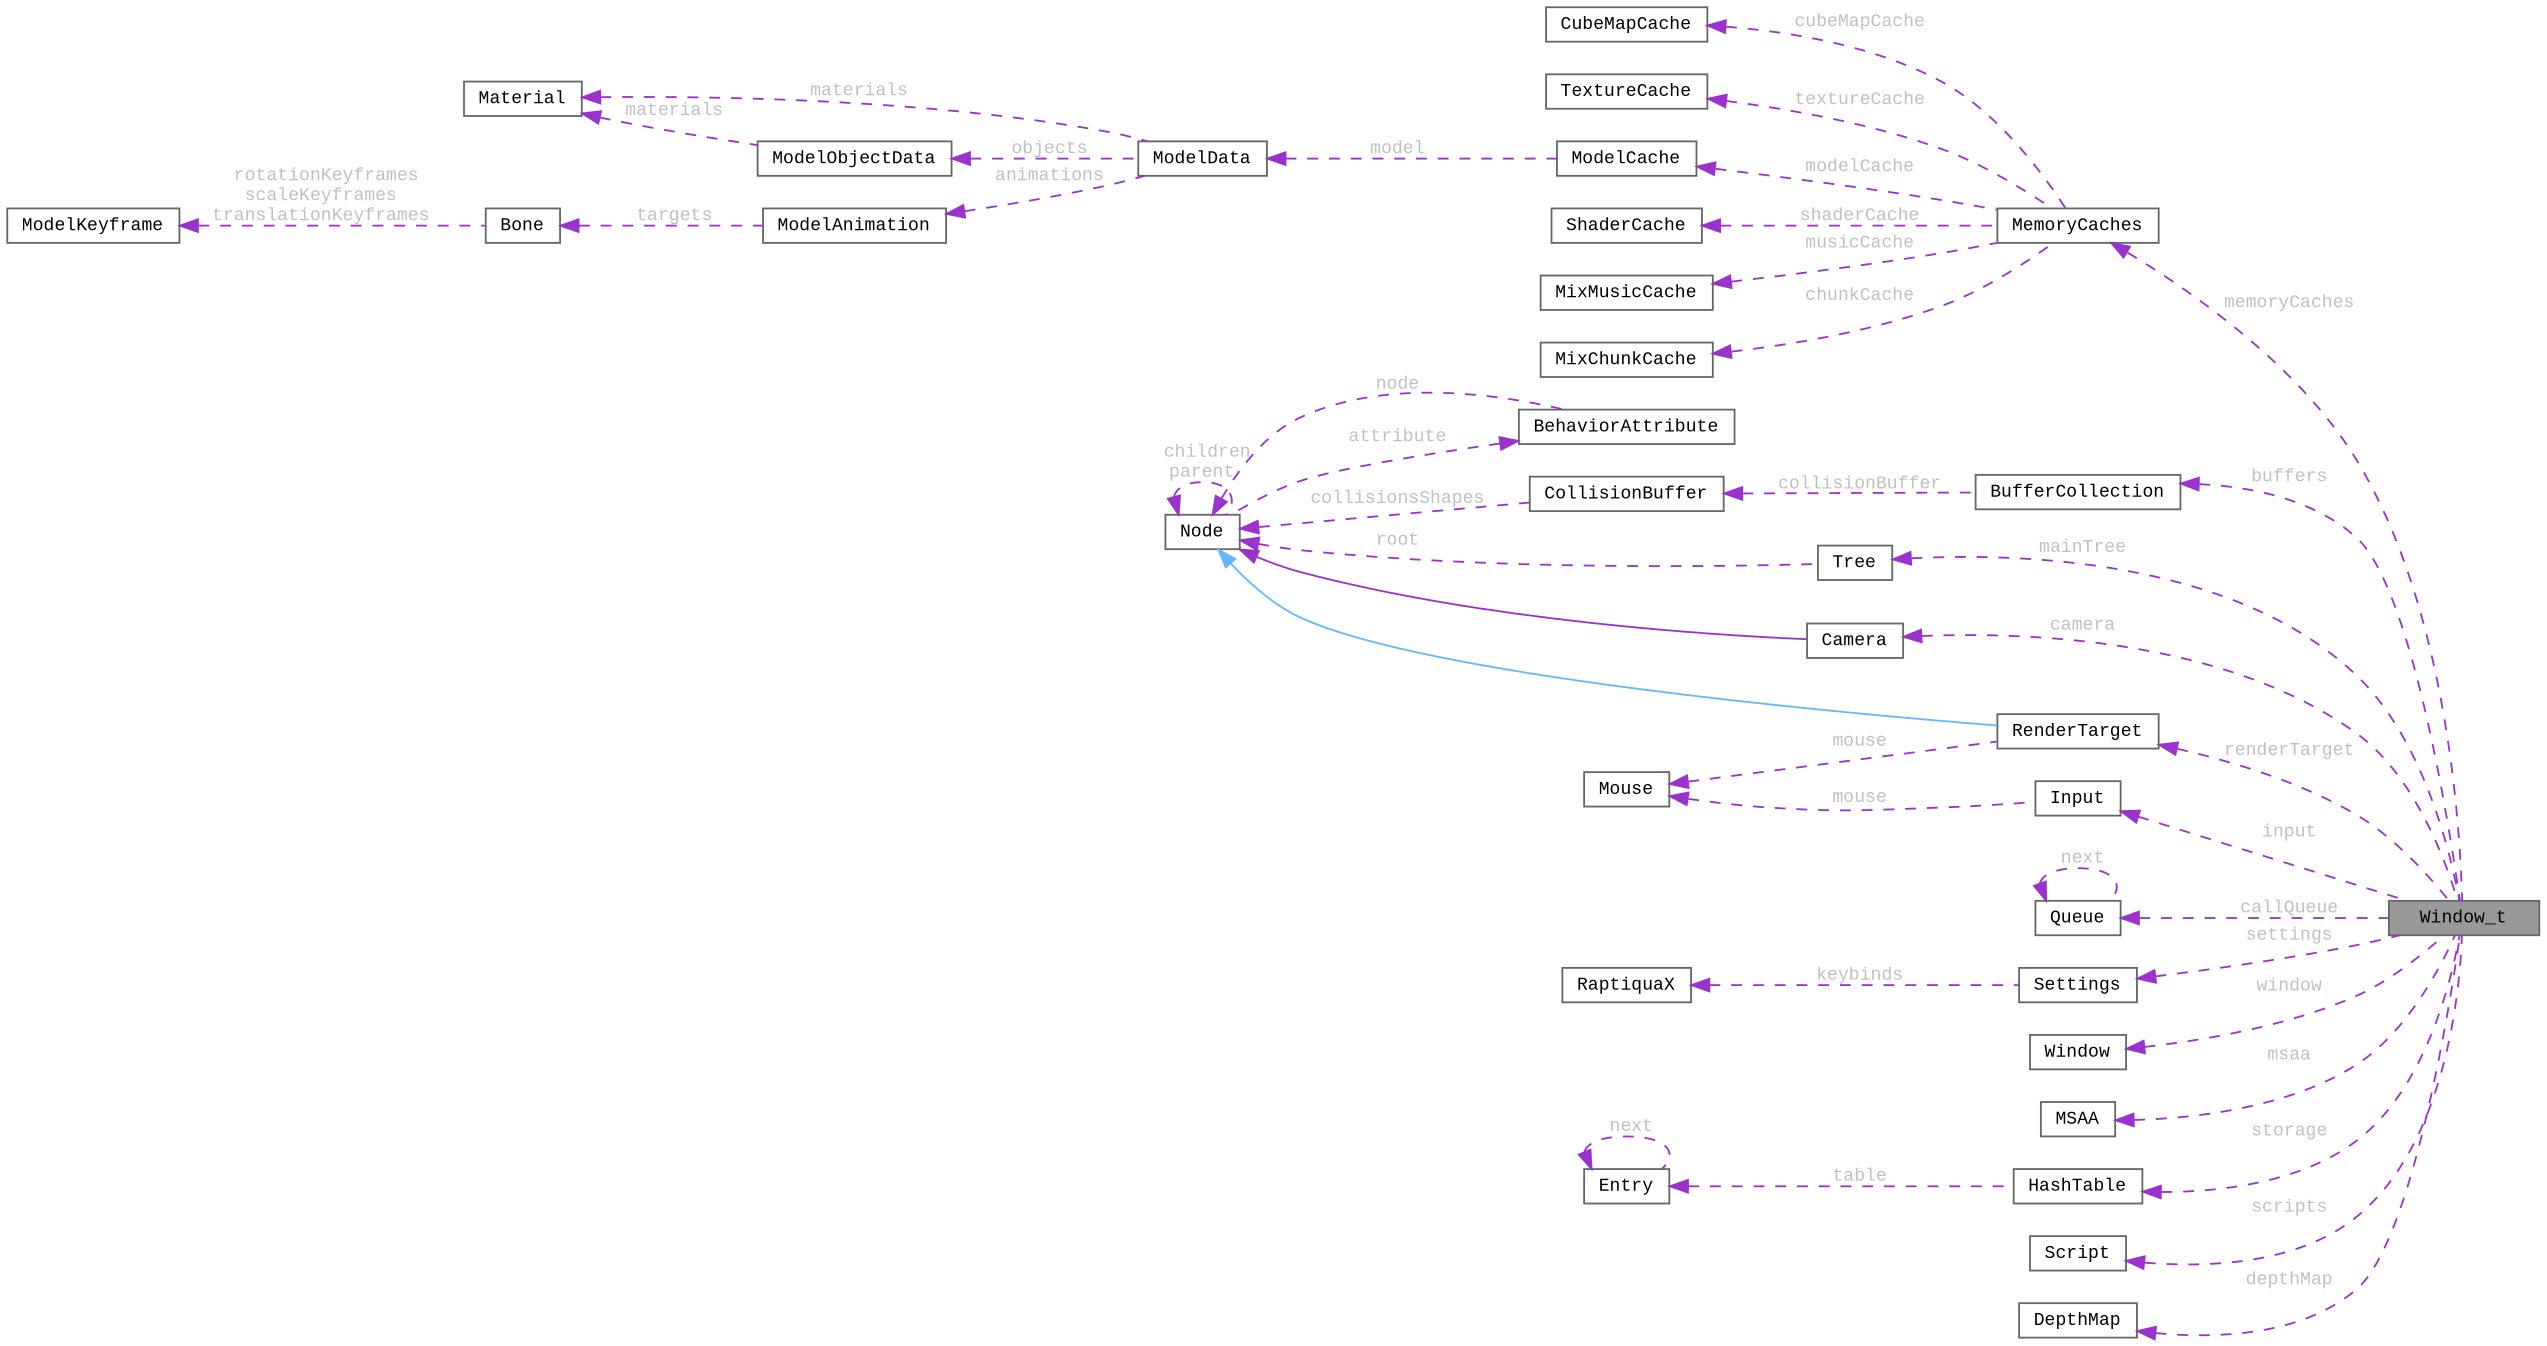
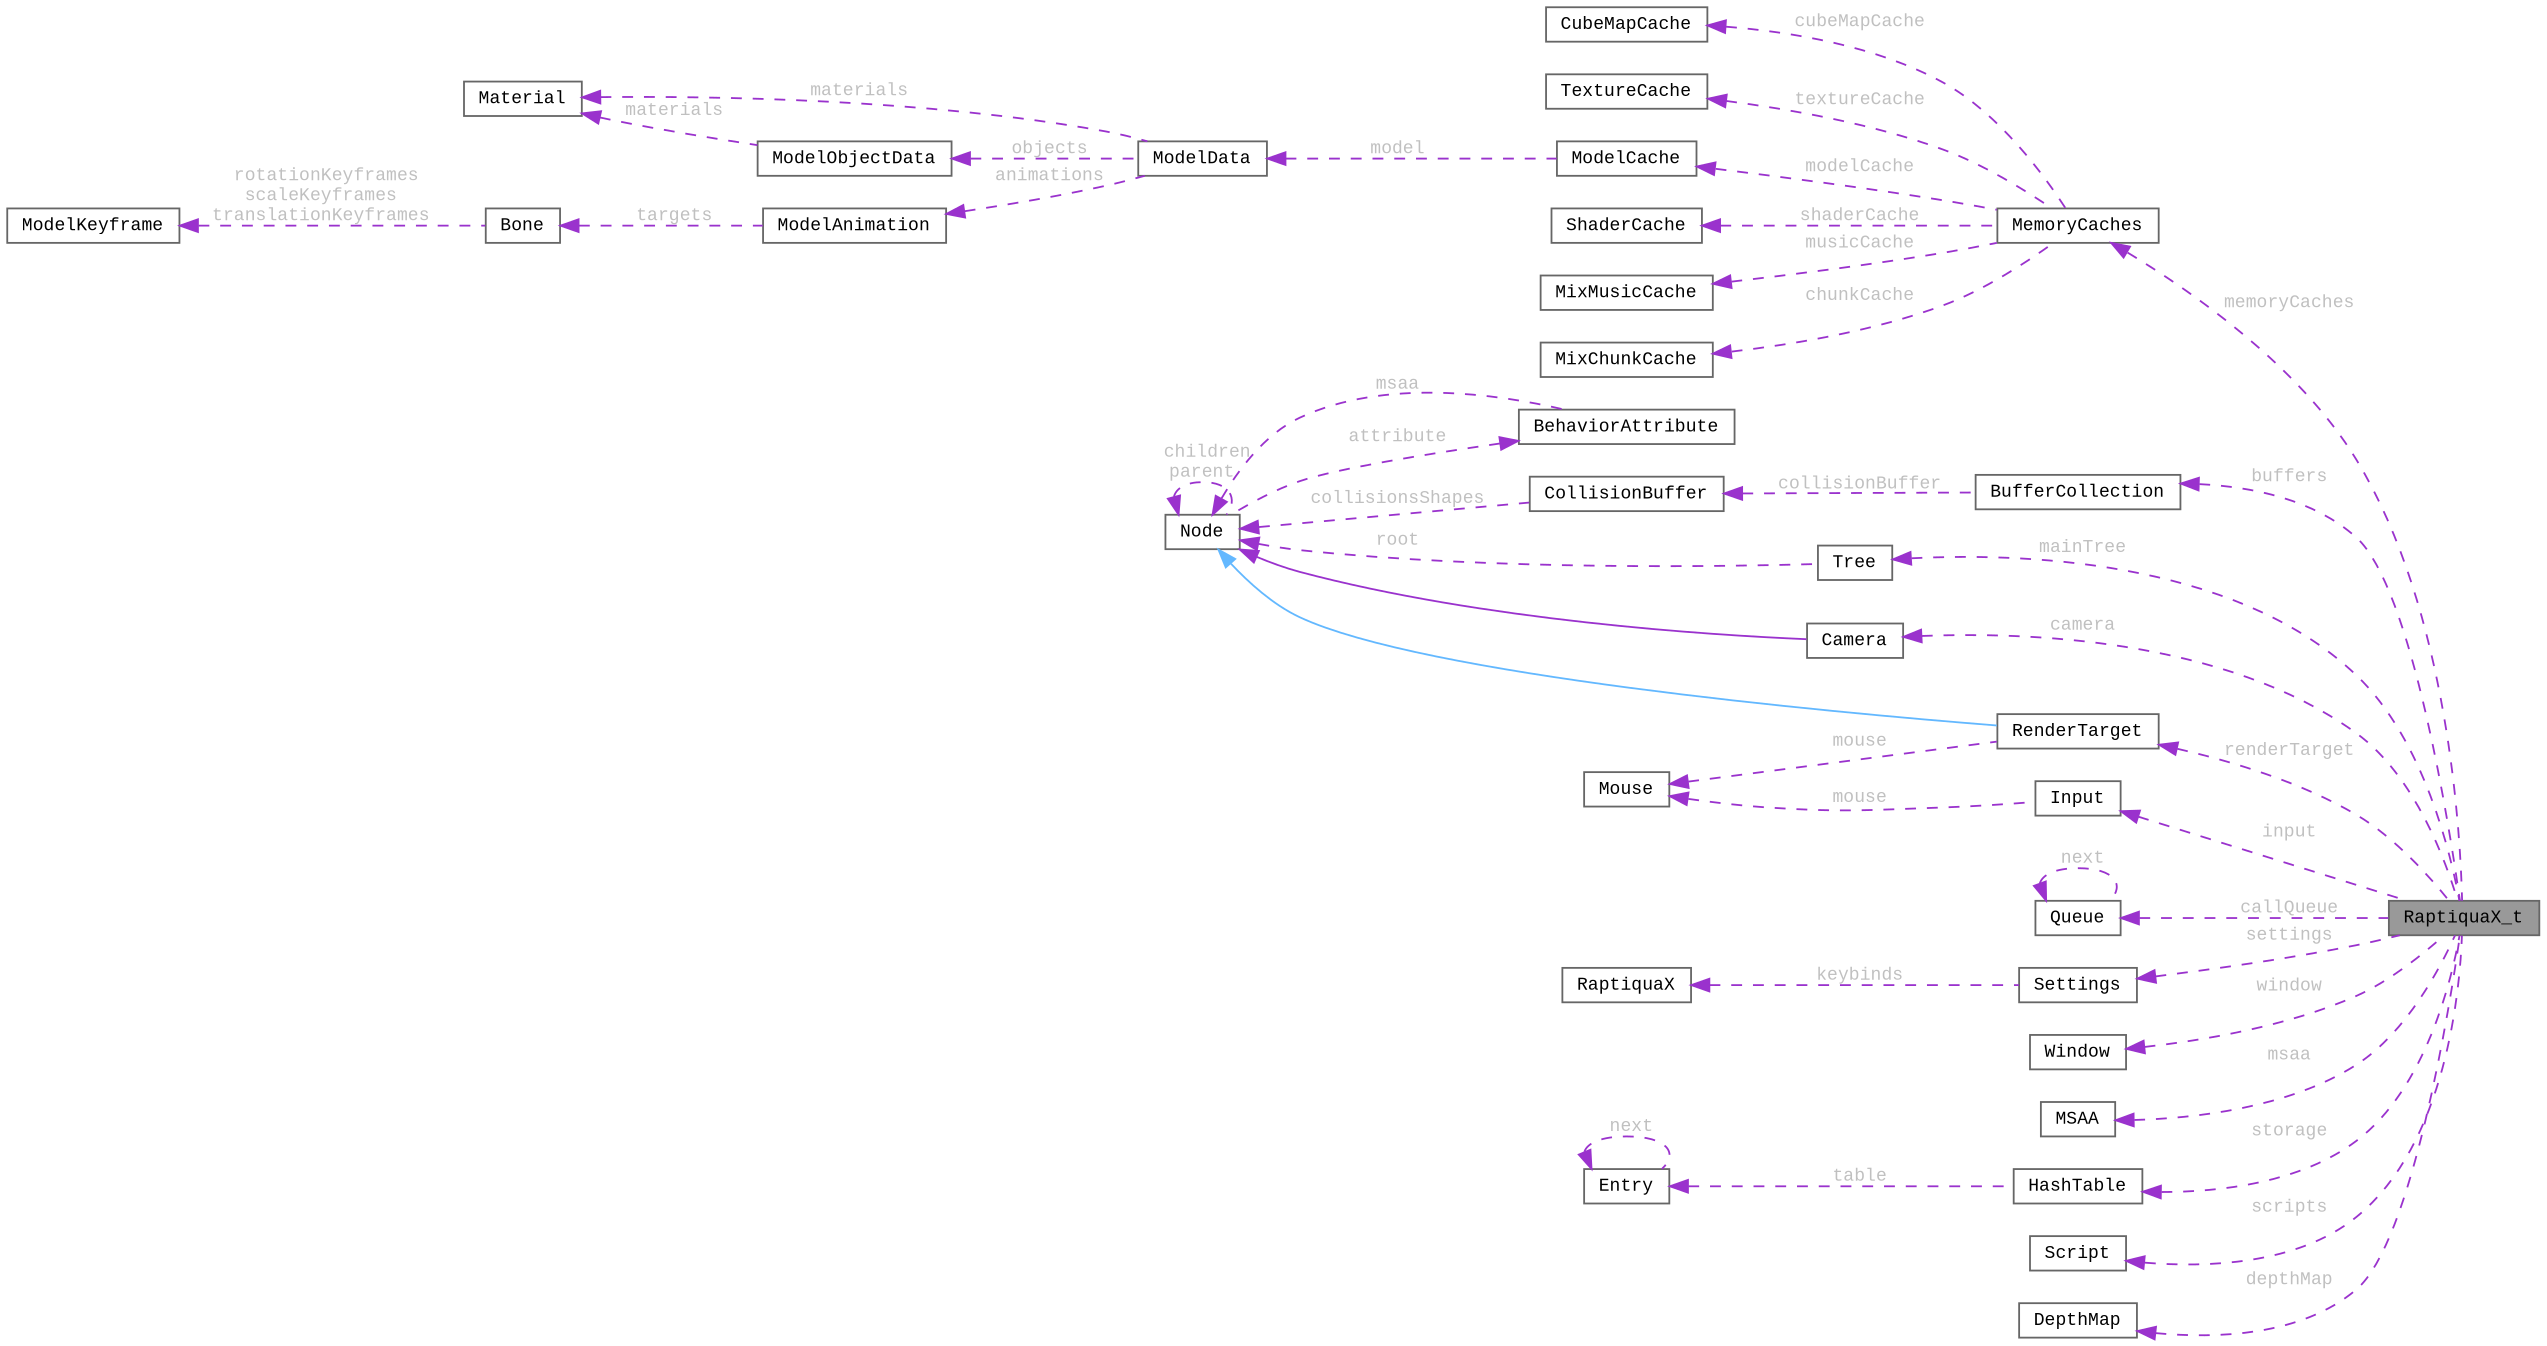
(1393, 384) -> (1393, 384)
(2464, 918) -> (2464, 918)
